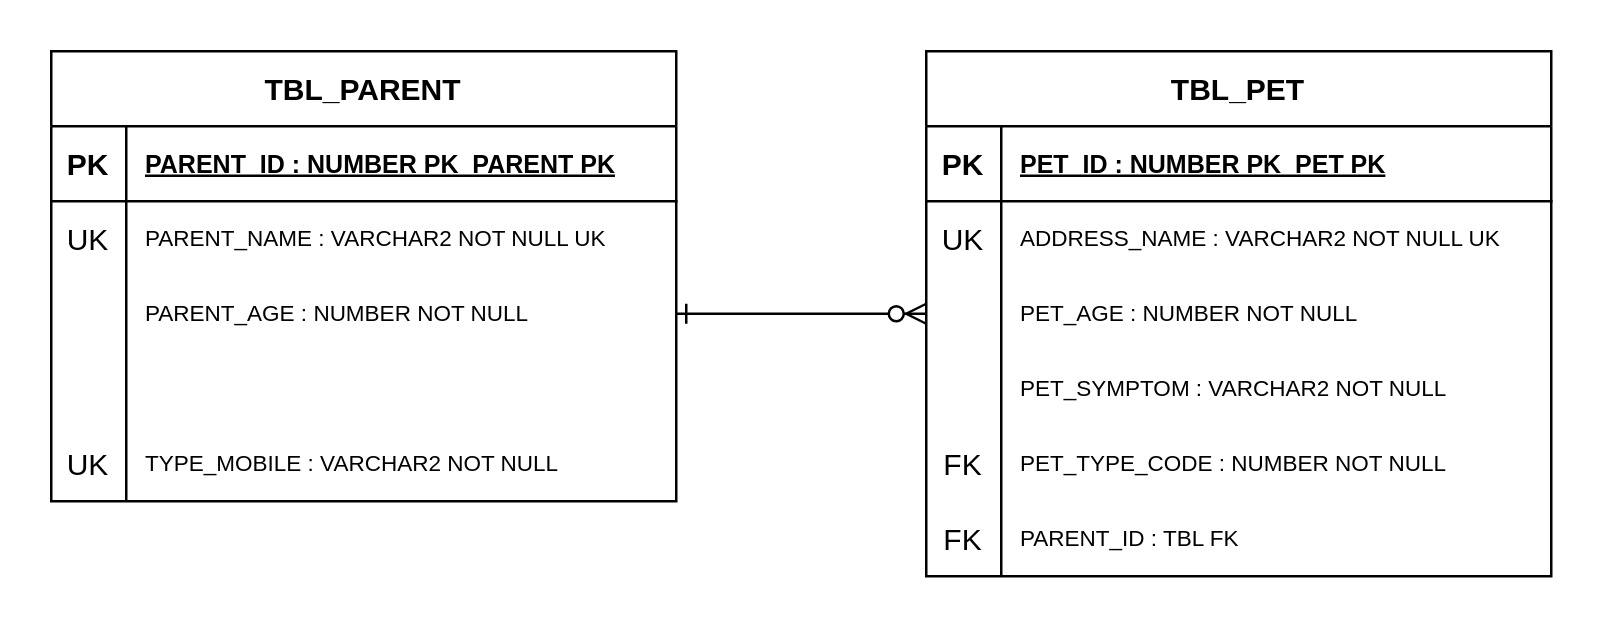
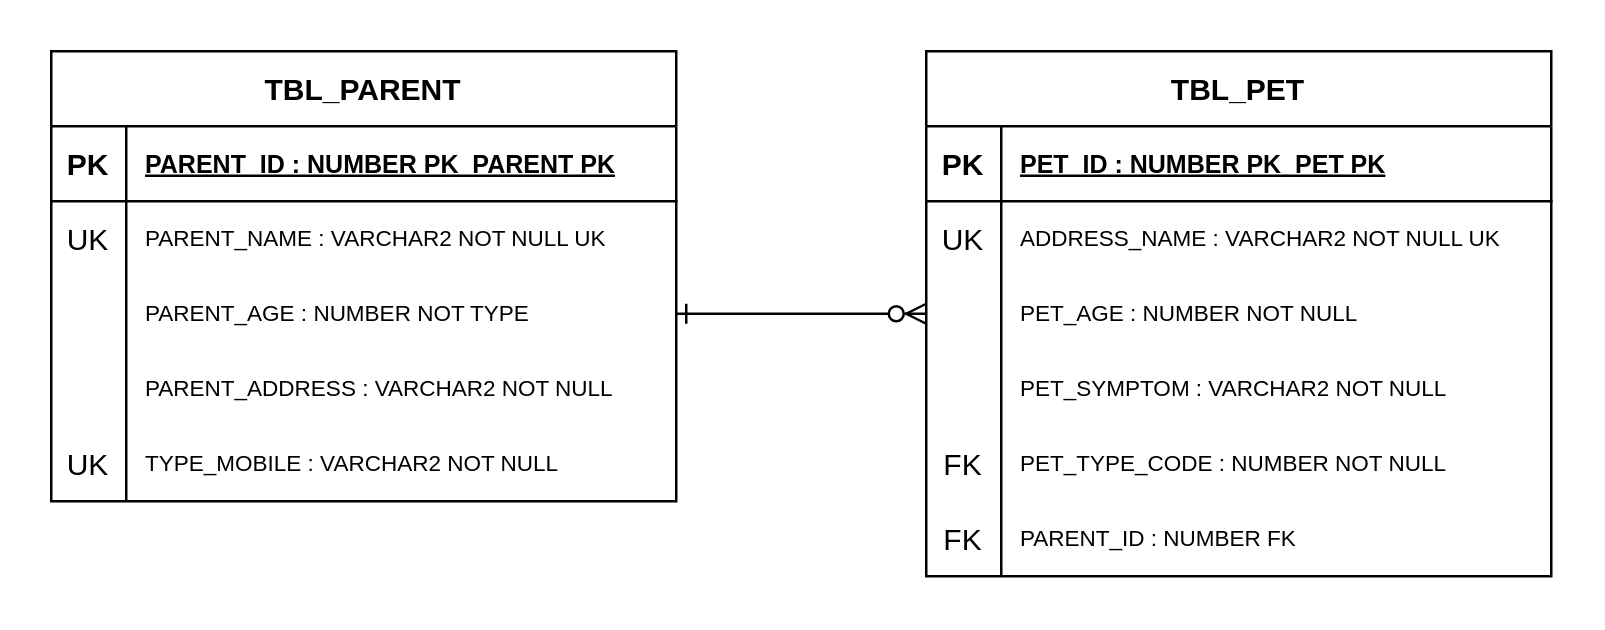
(307, 314) -> (307, 314)
none -> (401, 389)
(1122, 539) -> (1141, 539)
